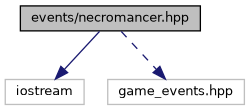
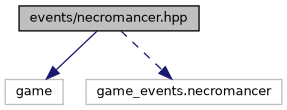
(45, 92) -> (34, 92)
(176, 92) -> (184, 92)
